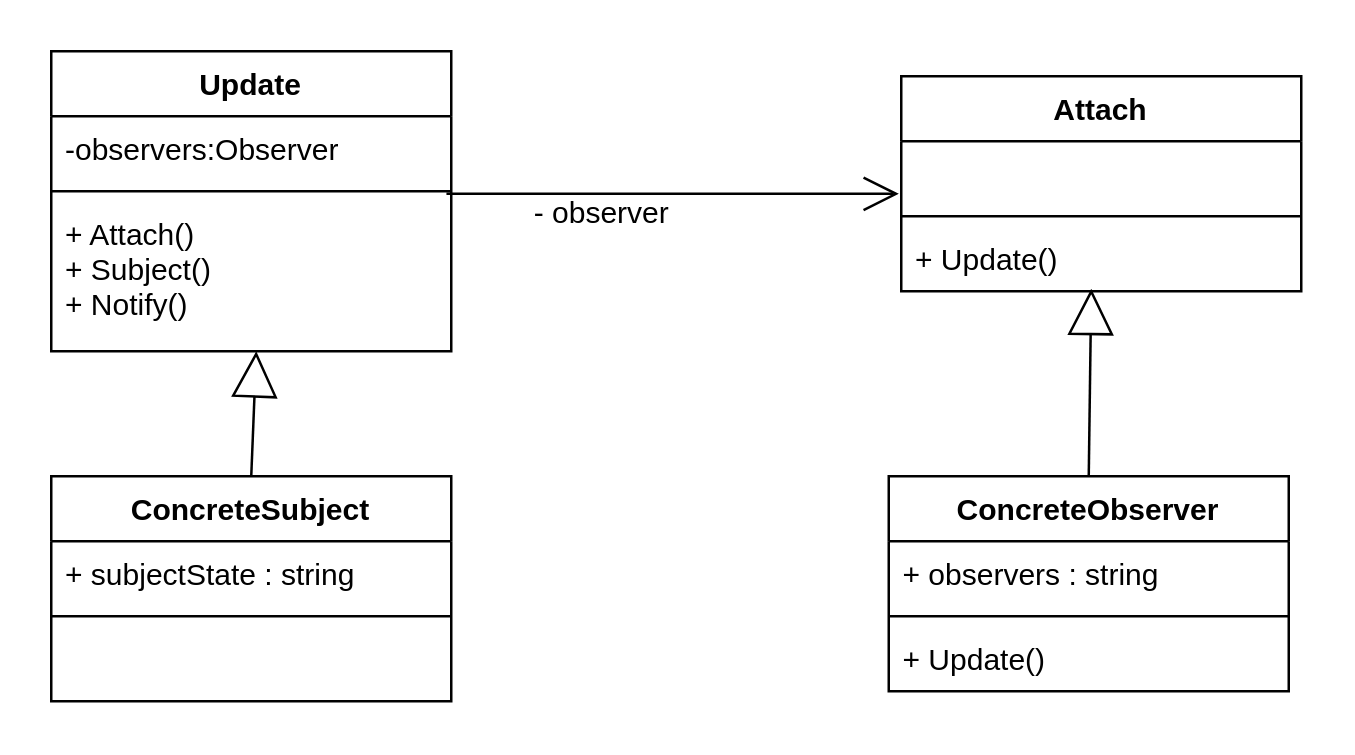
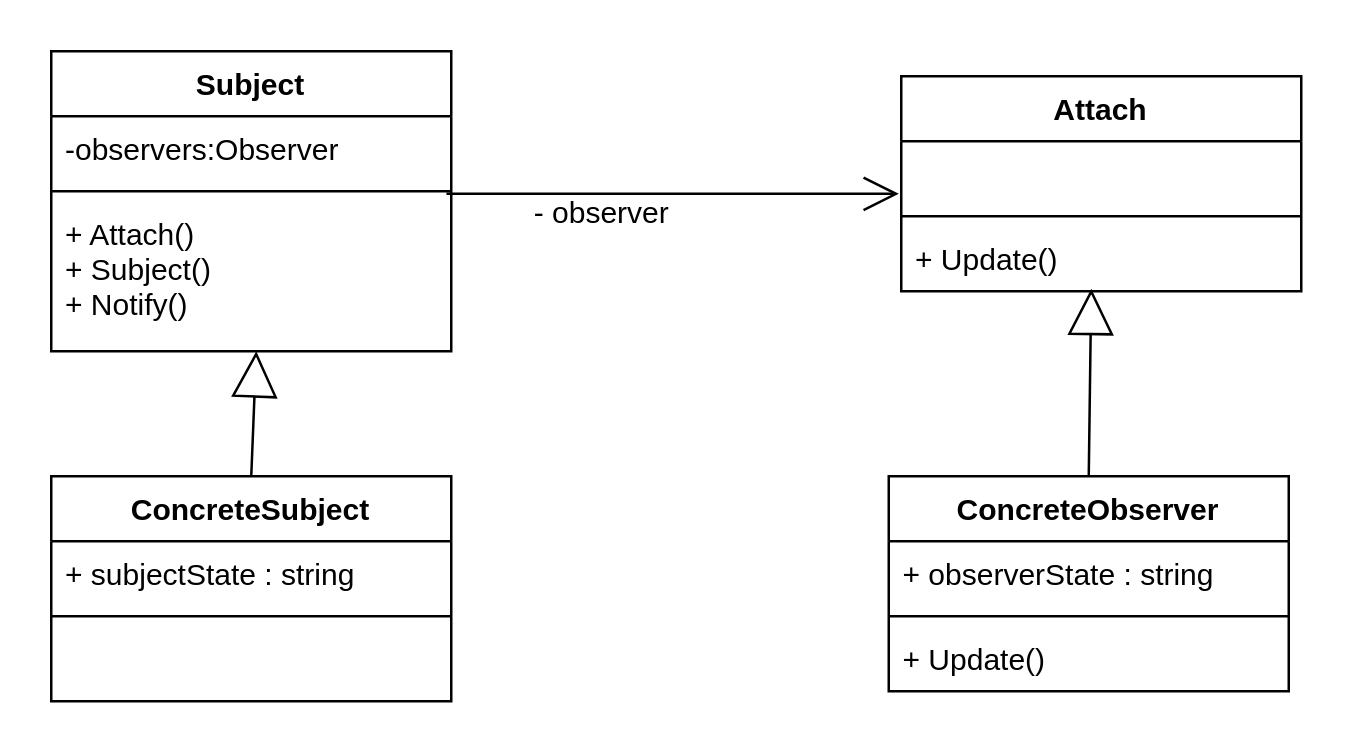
(250, 85) -> (250, 85)
(1051, 575) -> (1085, 575)
